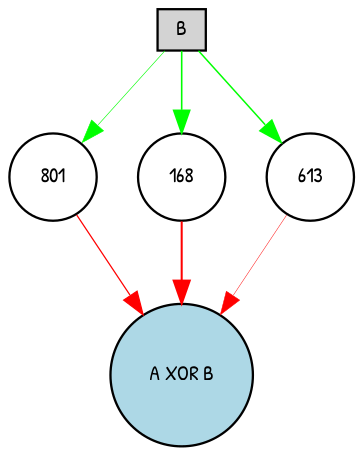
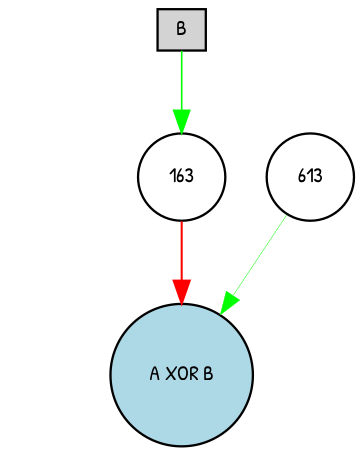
(232, 88) -> none
(53, 177) -> none
(182, 177) -> (182, 177)
(260, 255) -> (260, 255)
